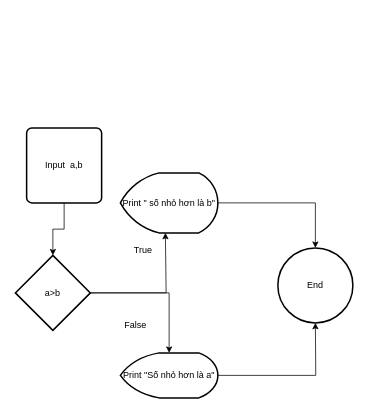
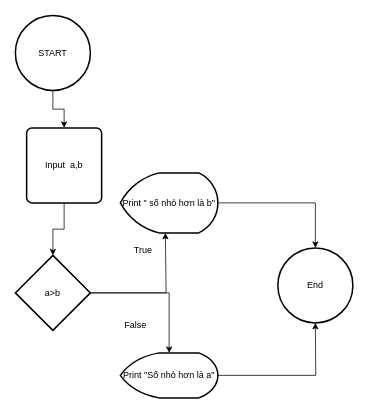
none -> (53, 53)
none -> (63, 109)
